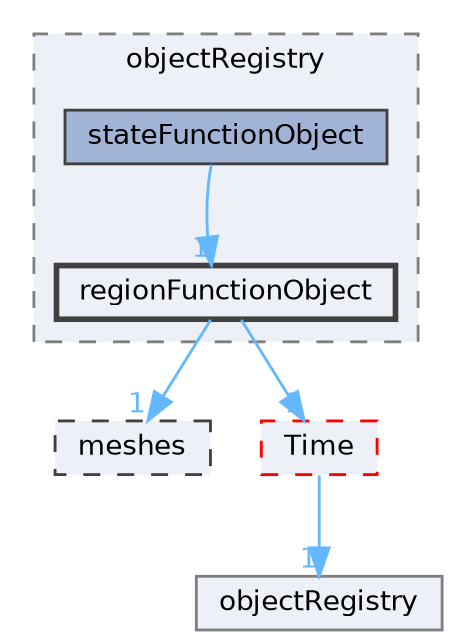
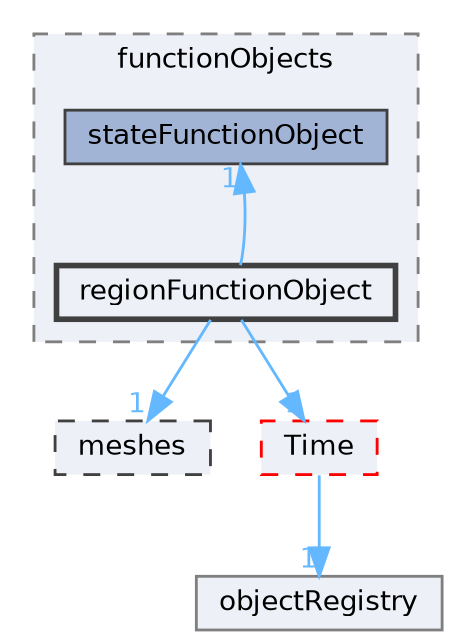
(226, 61) -> (226, 61)
(207, 201) -> (245, 229)
